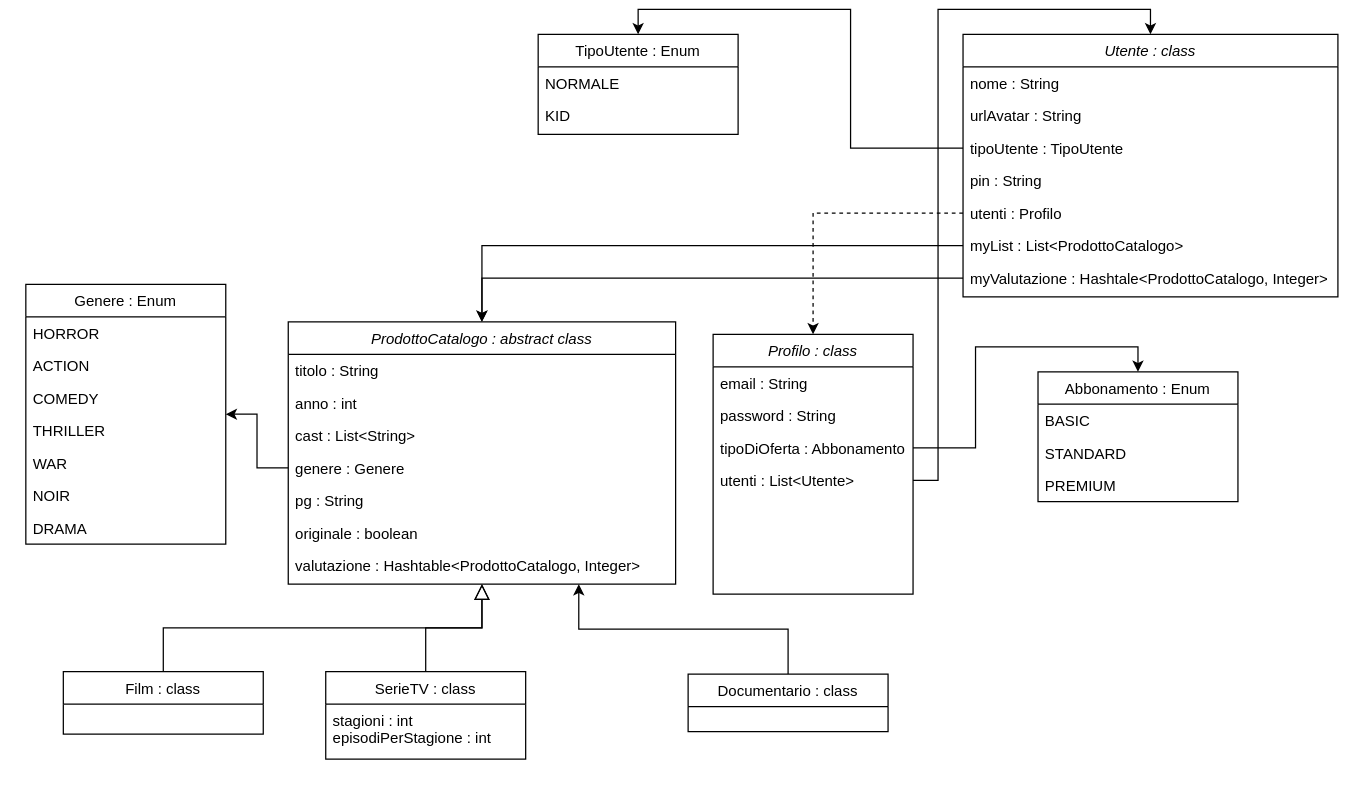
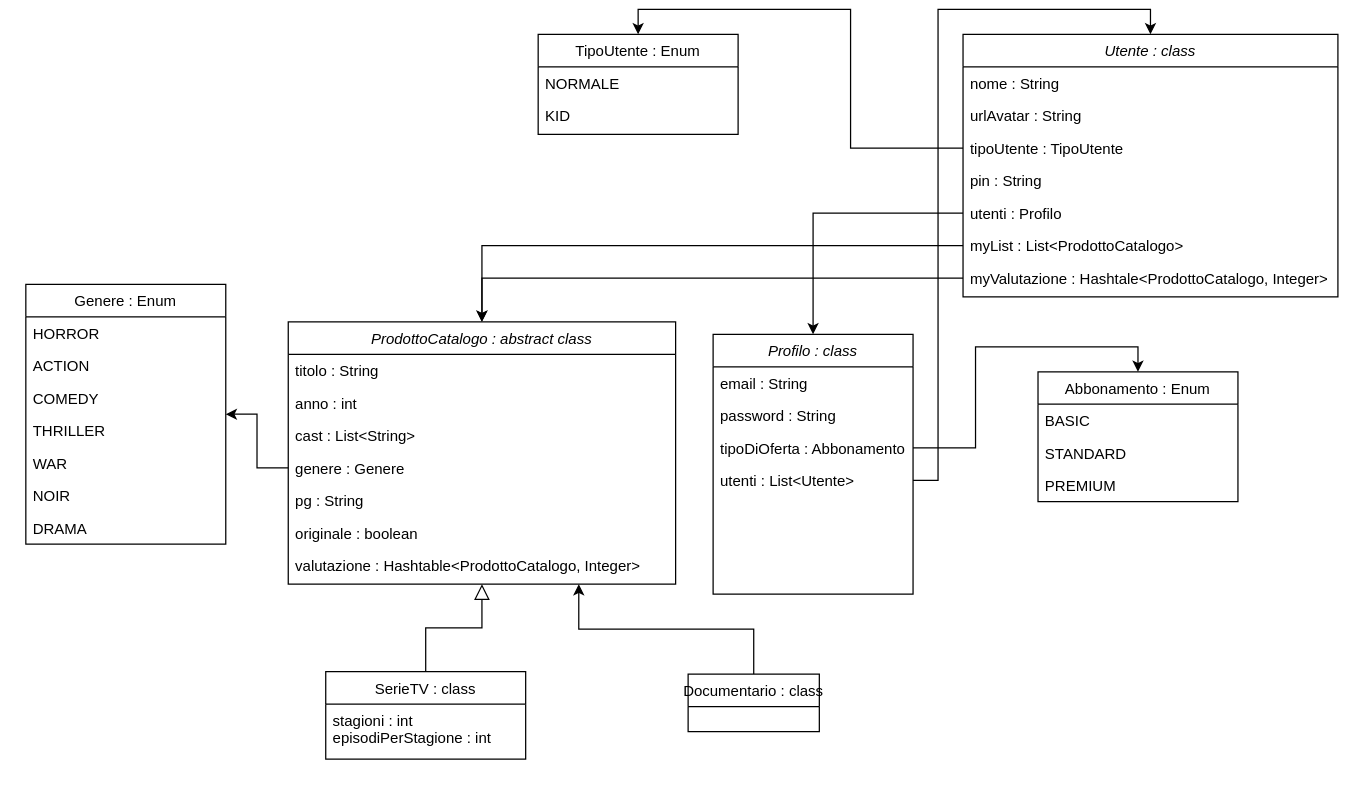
(830, 213) -> (830, 213)
(270, 628) -> none
(163, 703) -> none
(788, 703) -> (754, 703)
